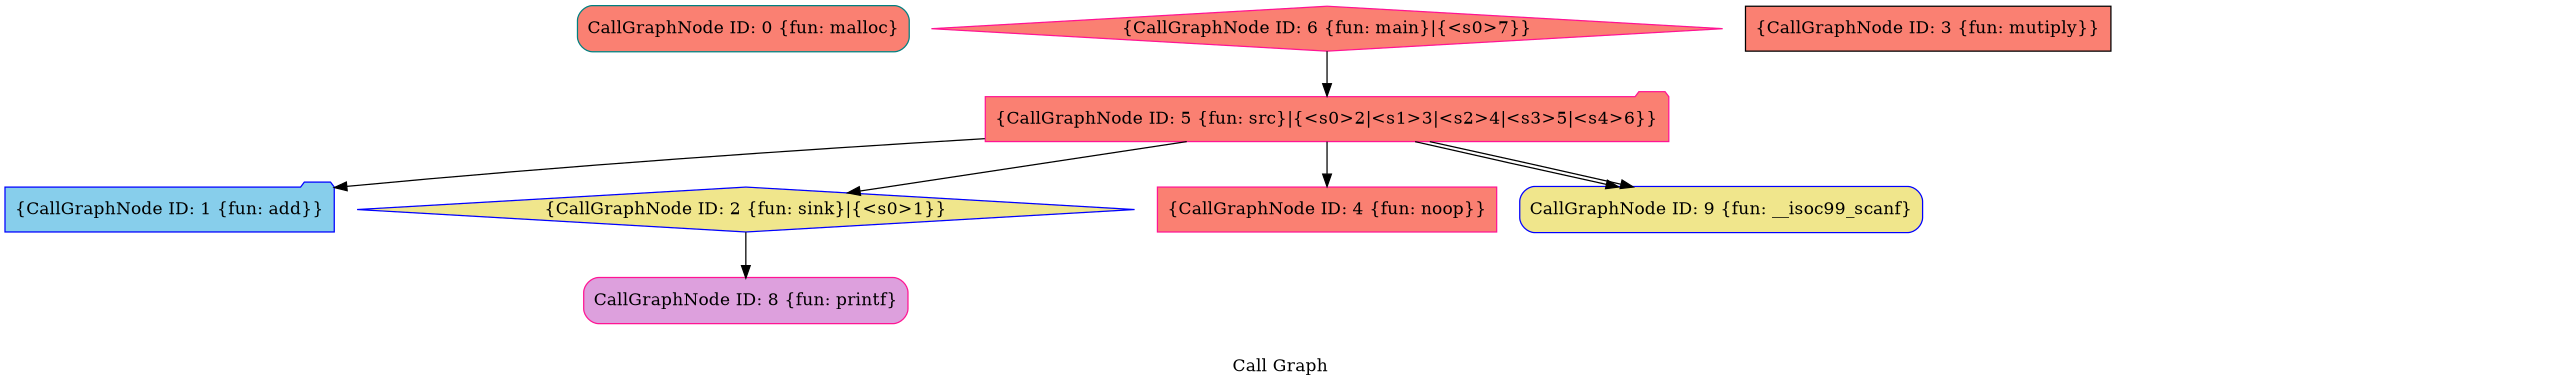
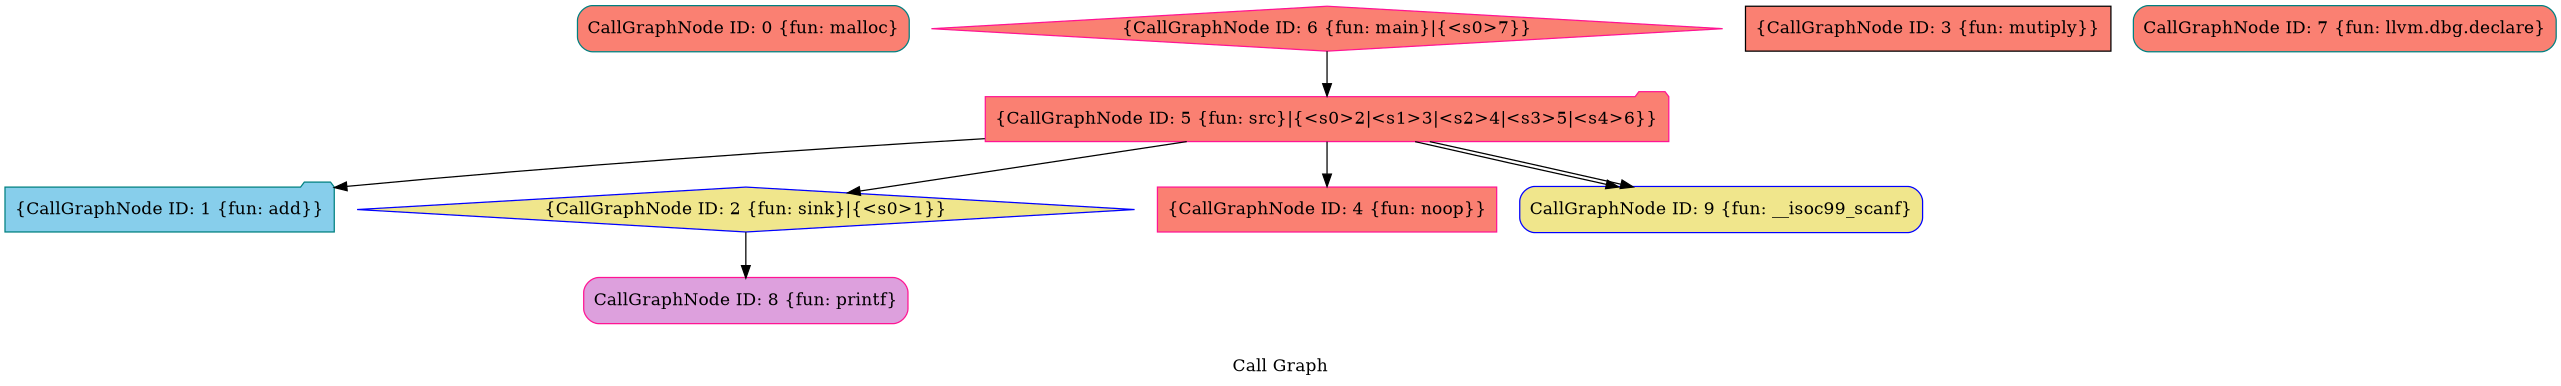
none -> (2345, 29)
(170, 210) -> (170, 210)
